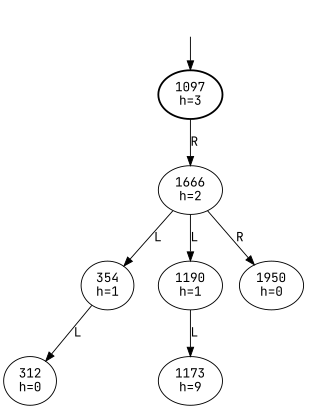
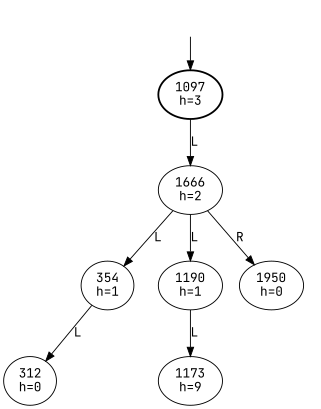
(195, 142) -> (195, 142)
